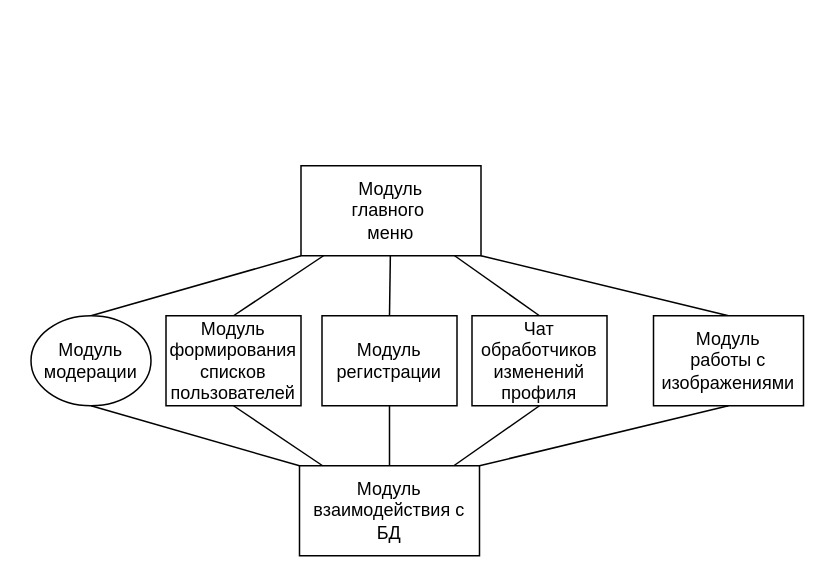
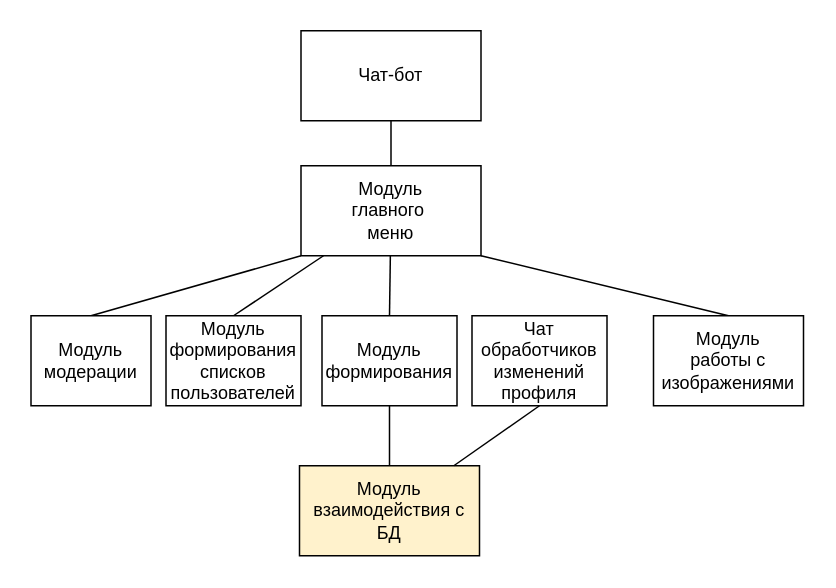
none -> (391, 76)
none -> (391, 144)
(497, 286) -> none
(91, 361) -> (91, 361)
(389, 361) -> (389, 361)
(277, 435) -> none
(195, 436) -> none
(603, 436) -> none
(389, 511) -> (389, 511)
